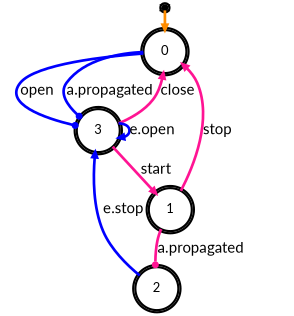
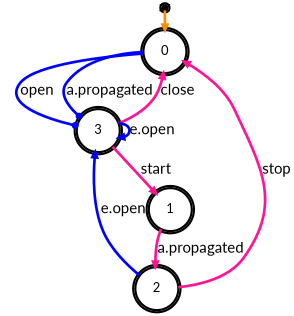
(202, 129) -> (264, 187)
(124, 210) -> (124, 210)
(157, 245) -> (157, 245)
